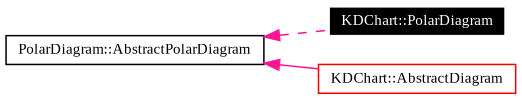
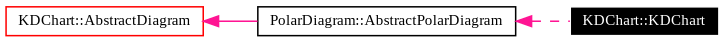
(417, 21) -> (645, 21)
(299, 67) -> (238, 21)
